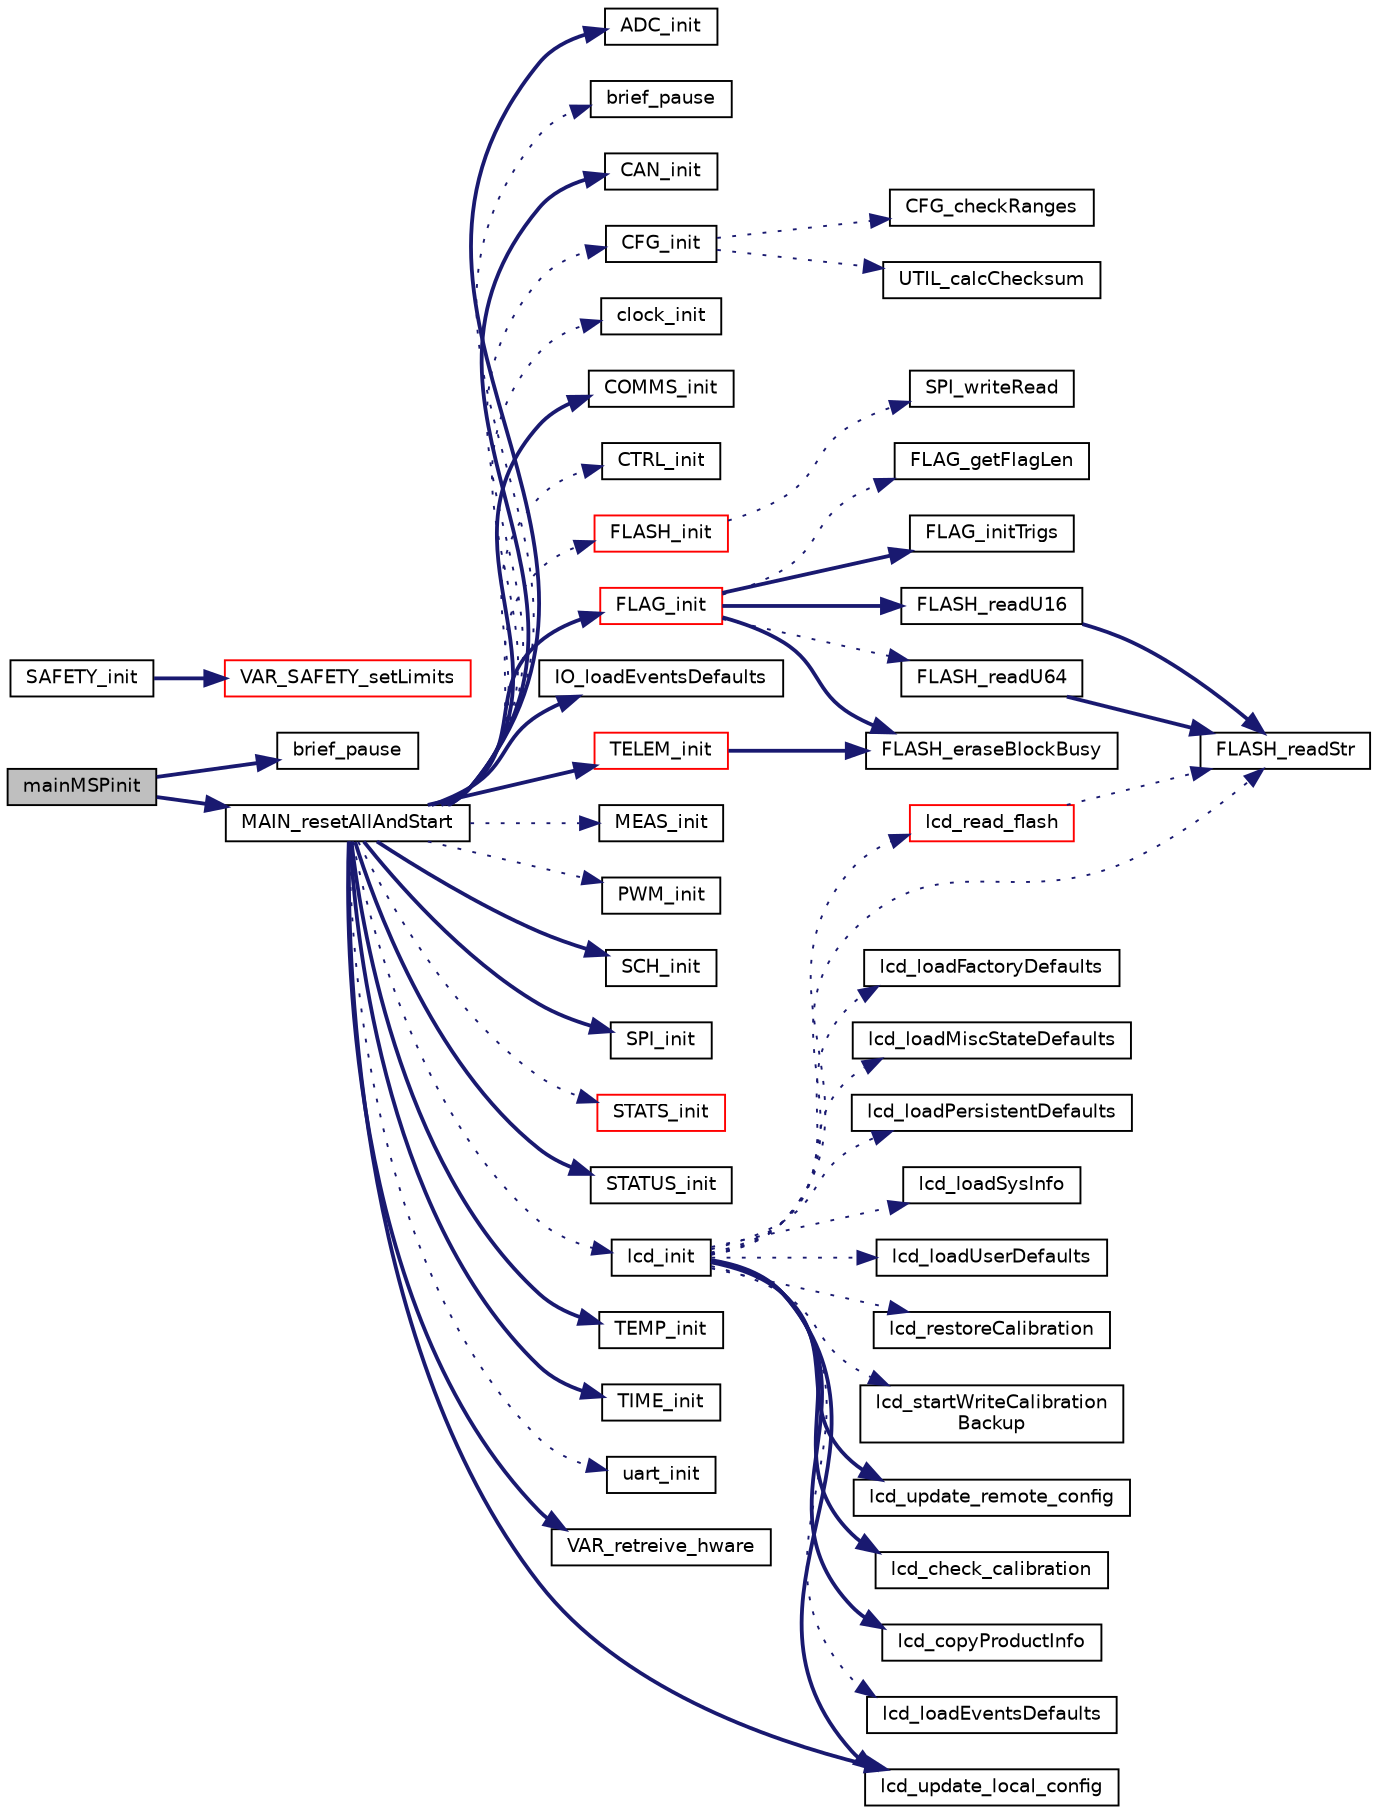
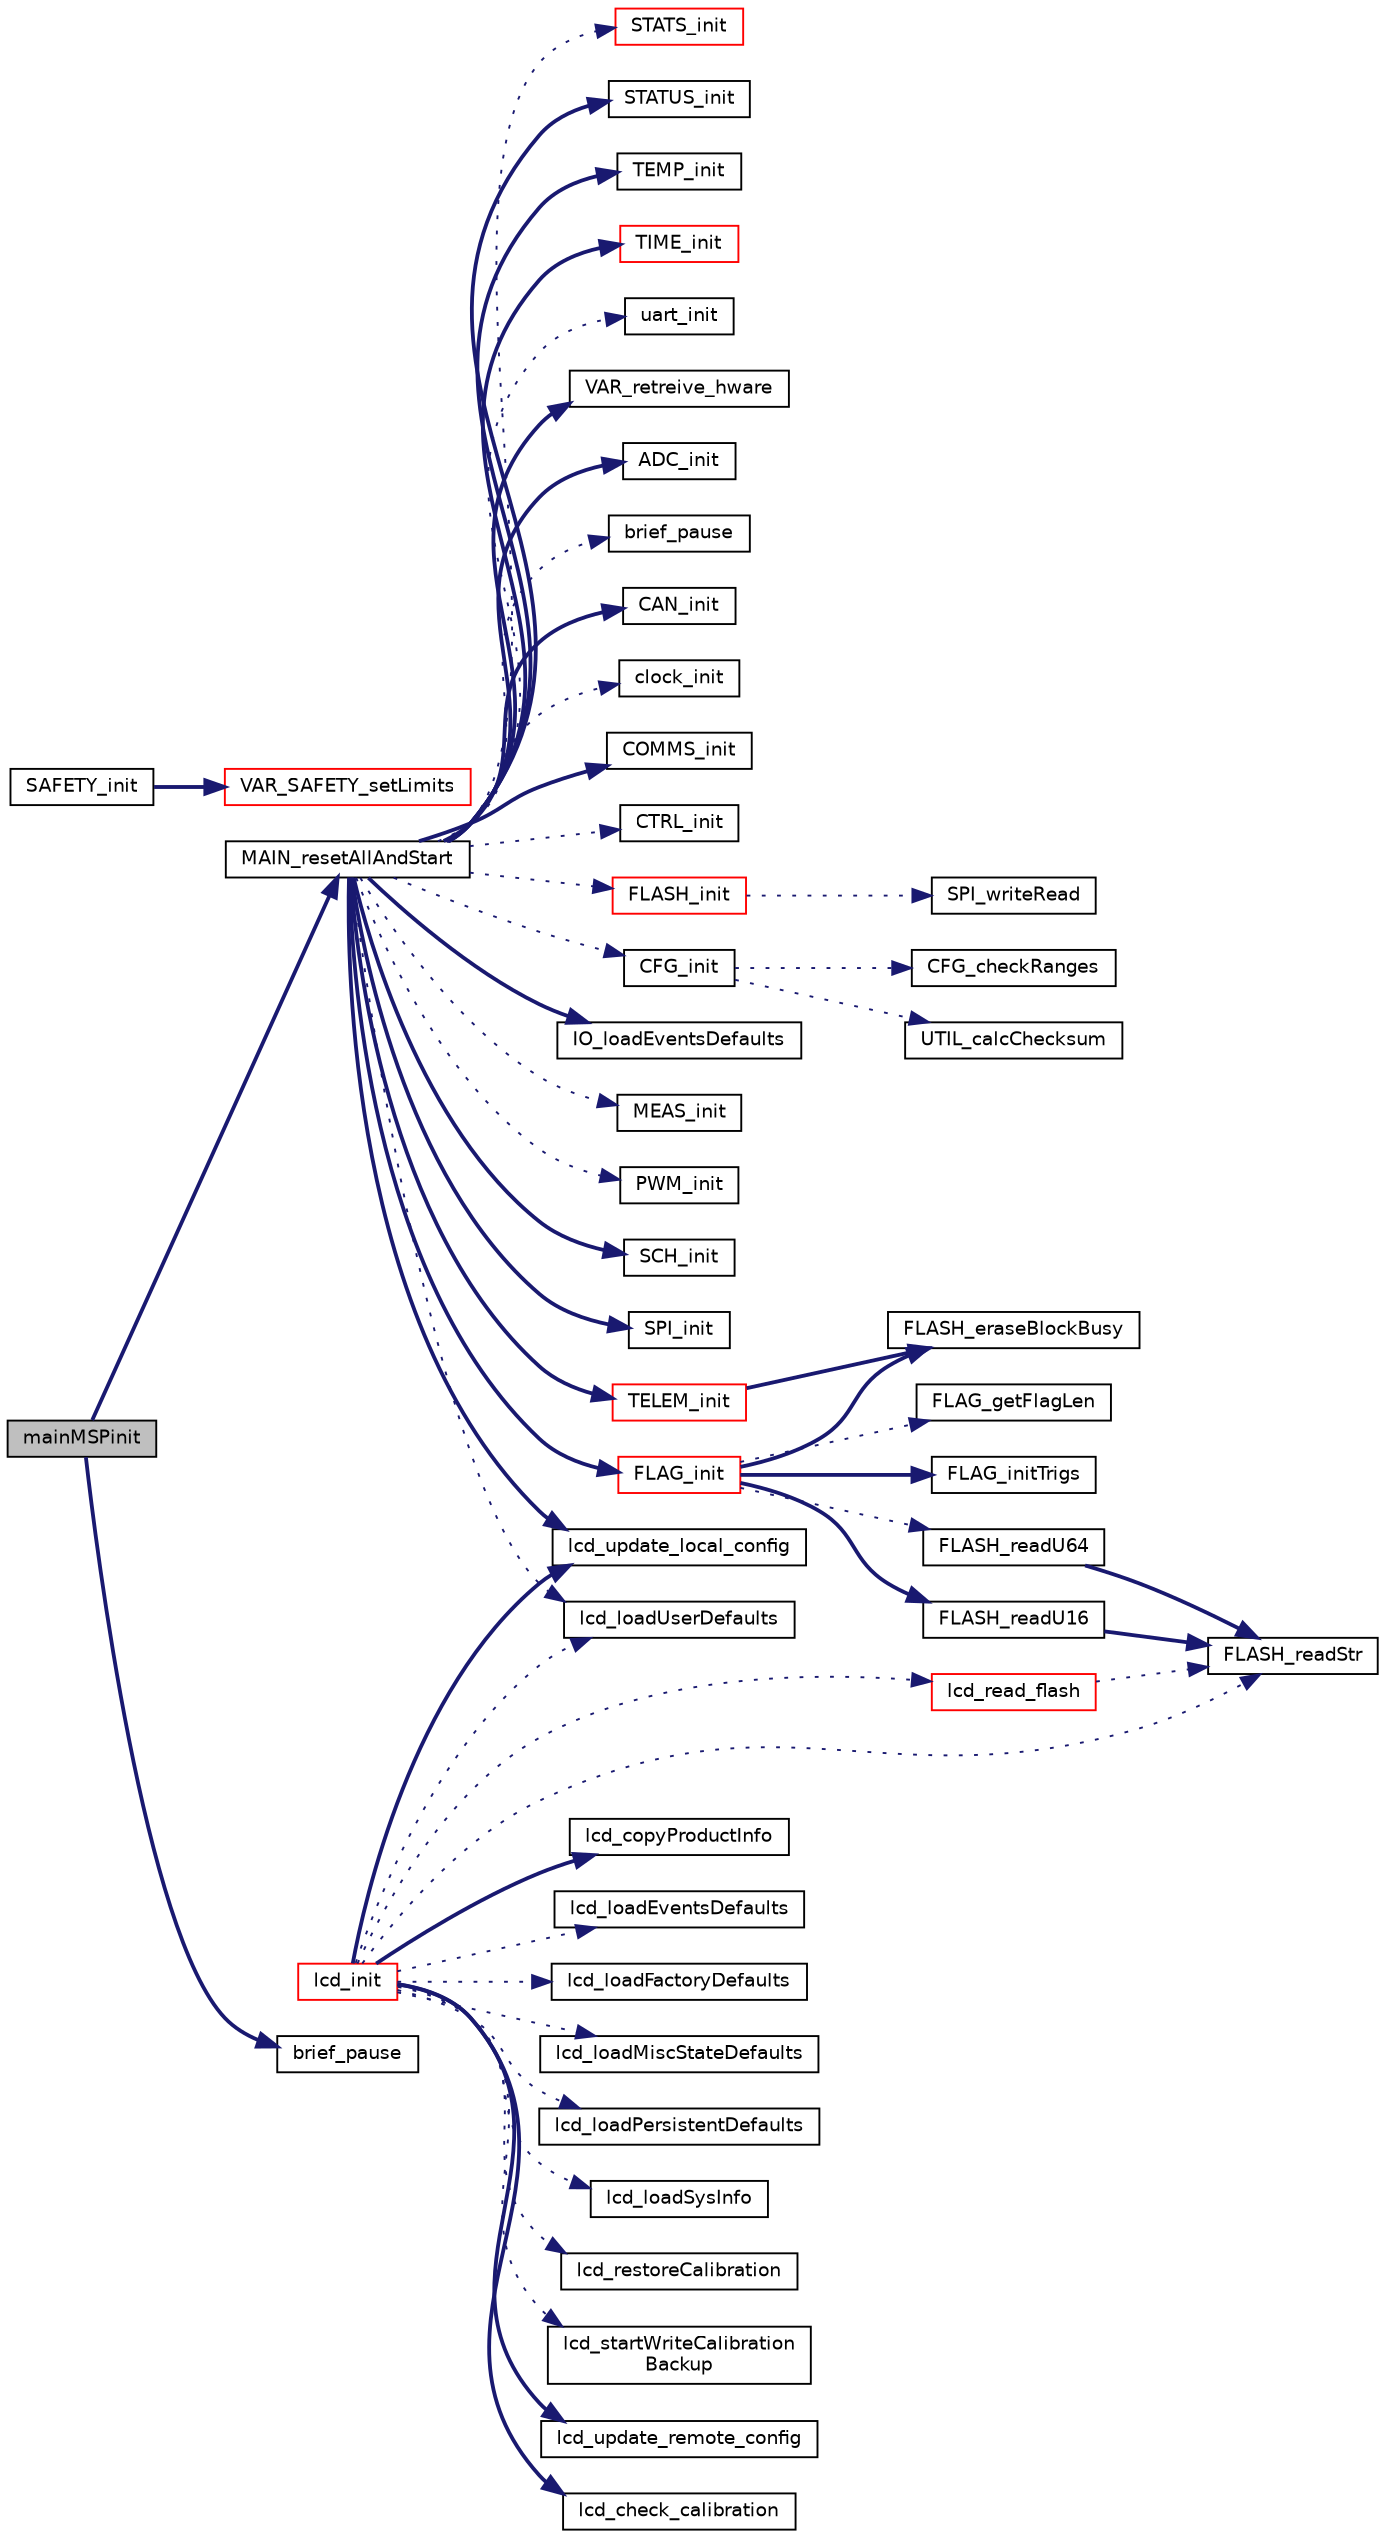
(430, 1074) -> (428, 1301)
(661, 1258) -> (348, 1982)
(661, 1402) -> (679, 244)
